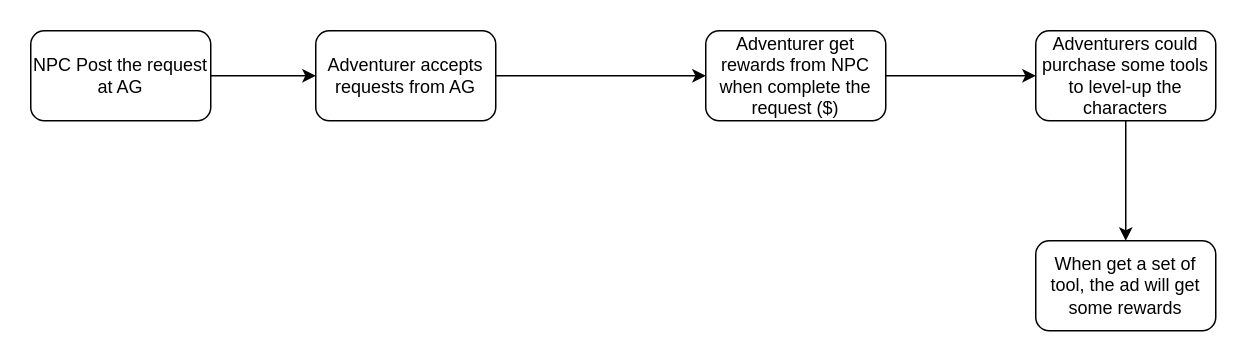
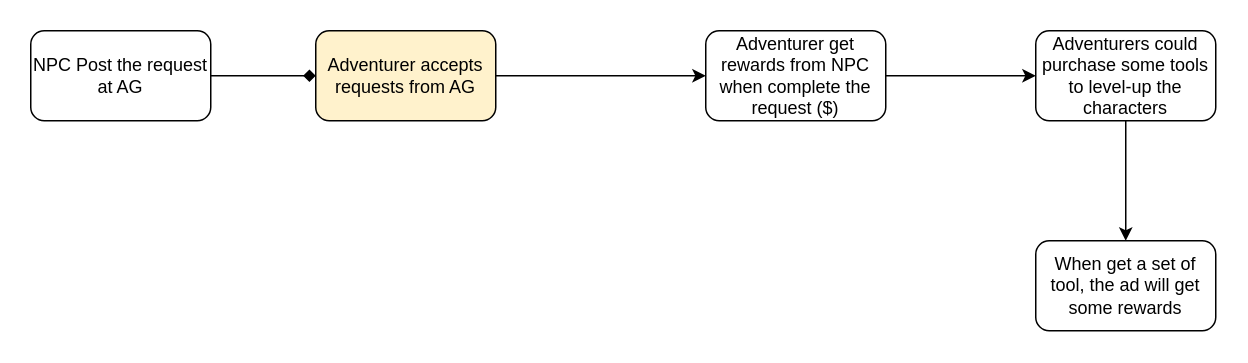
(304, 76) -> (303, 76)
(406, 76) -> (406, 76)
